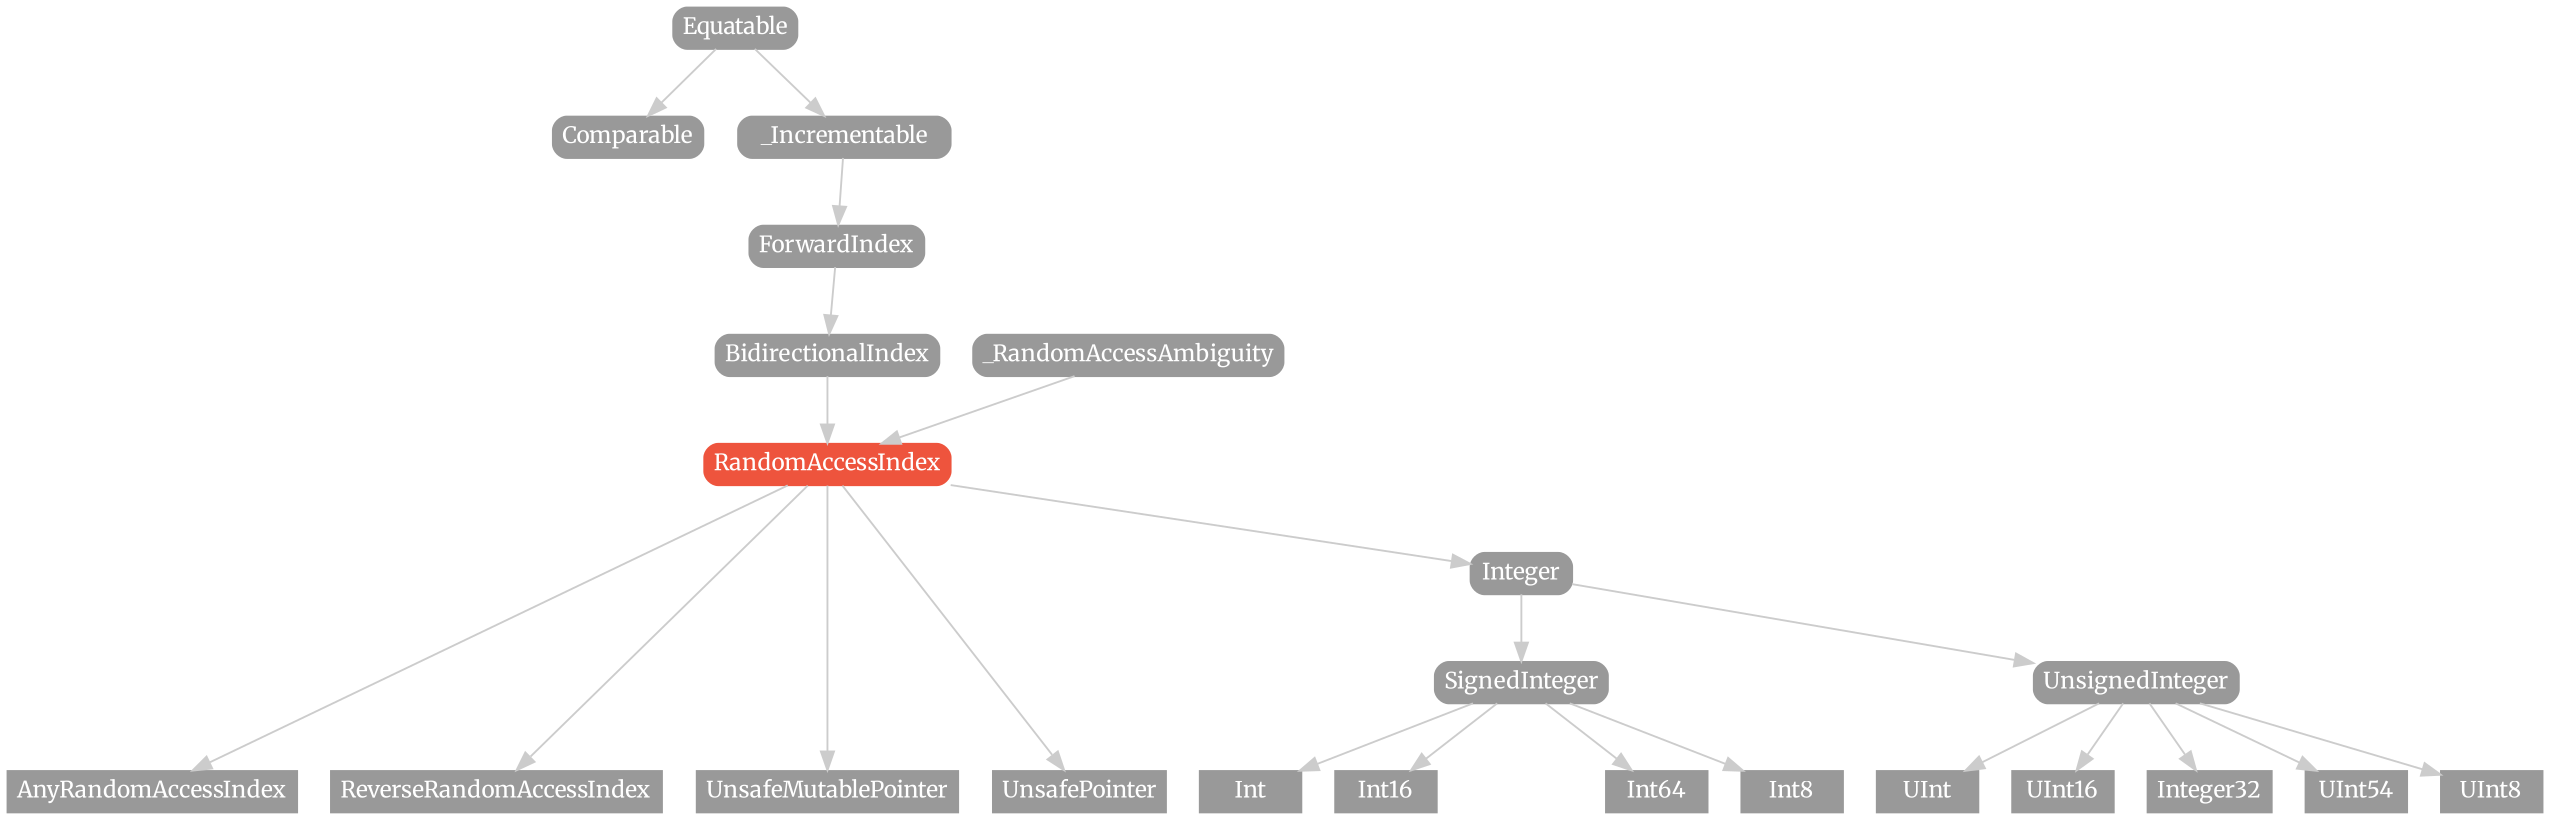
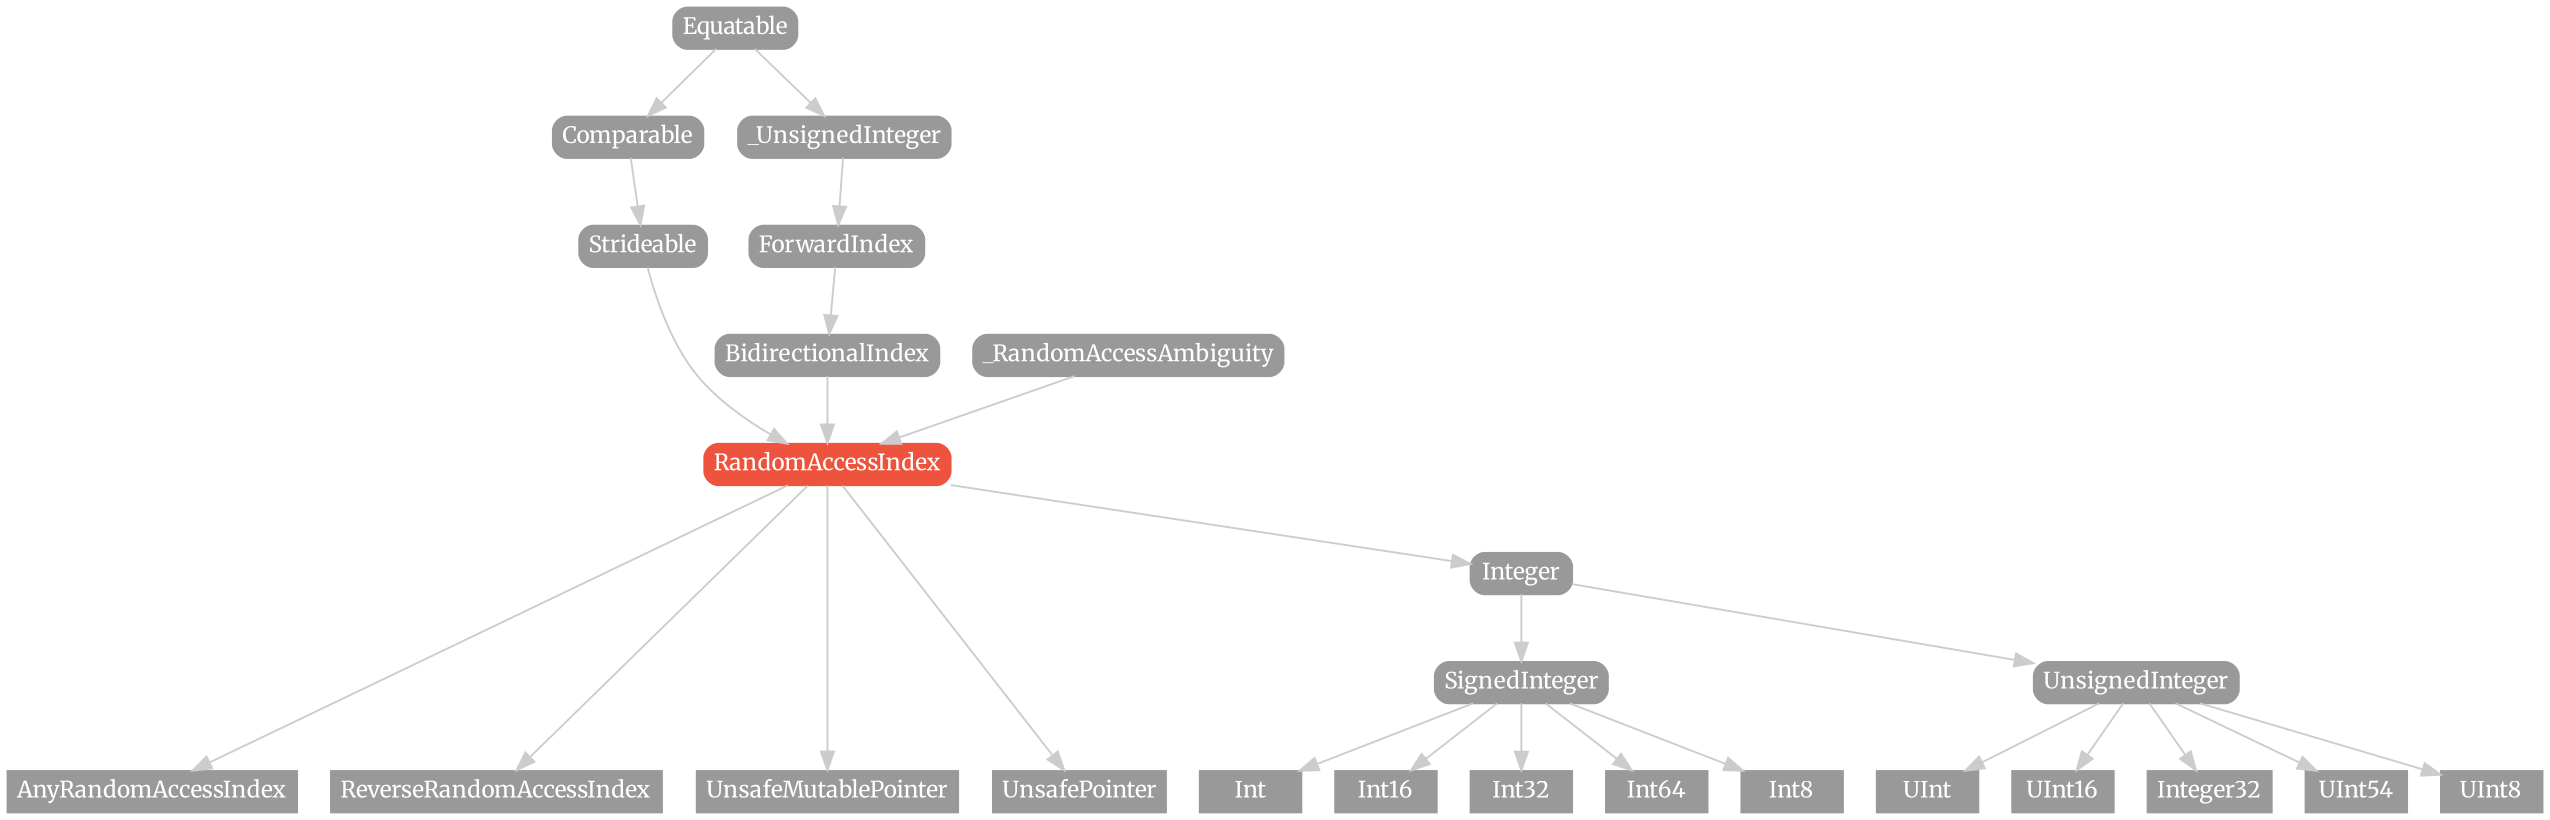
(844, 137) -> (844, 137)
none -> (643, 246)
none -> (1521, 792)
